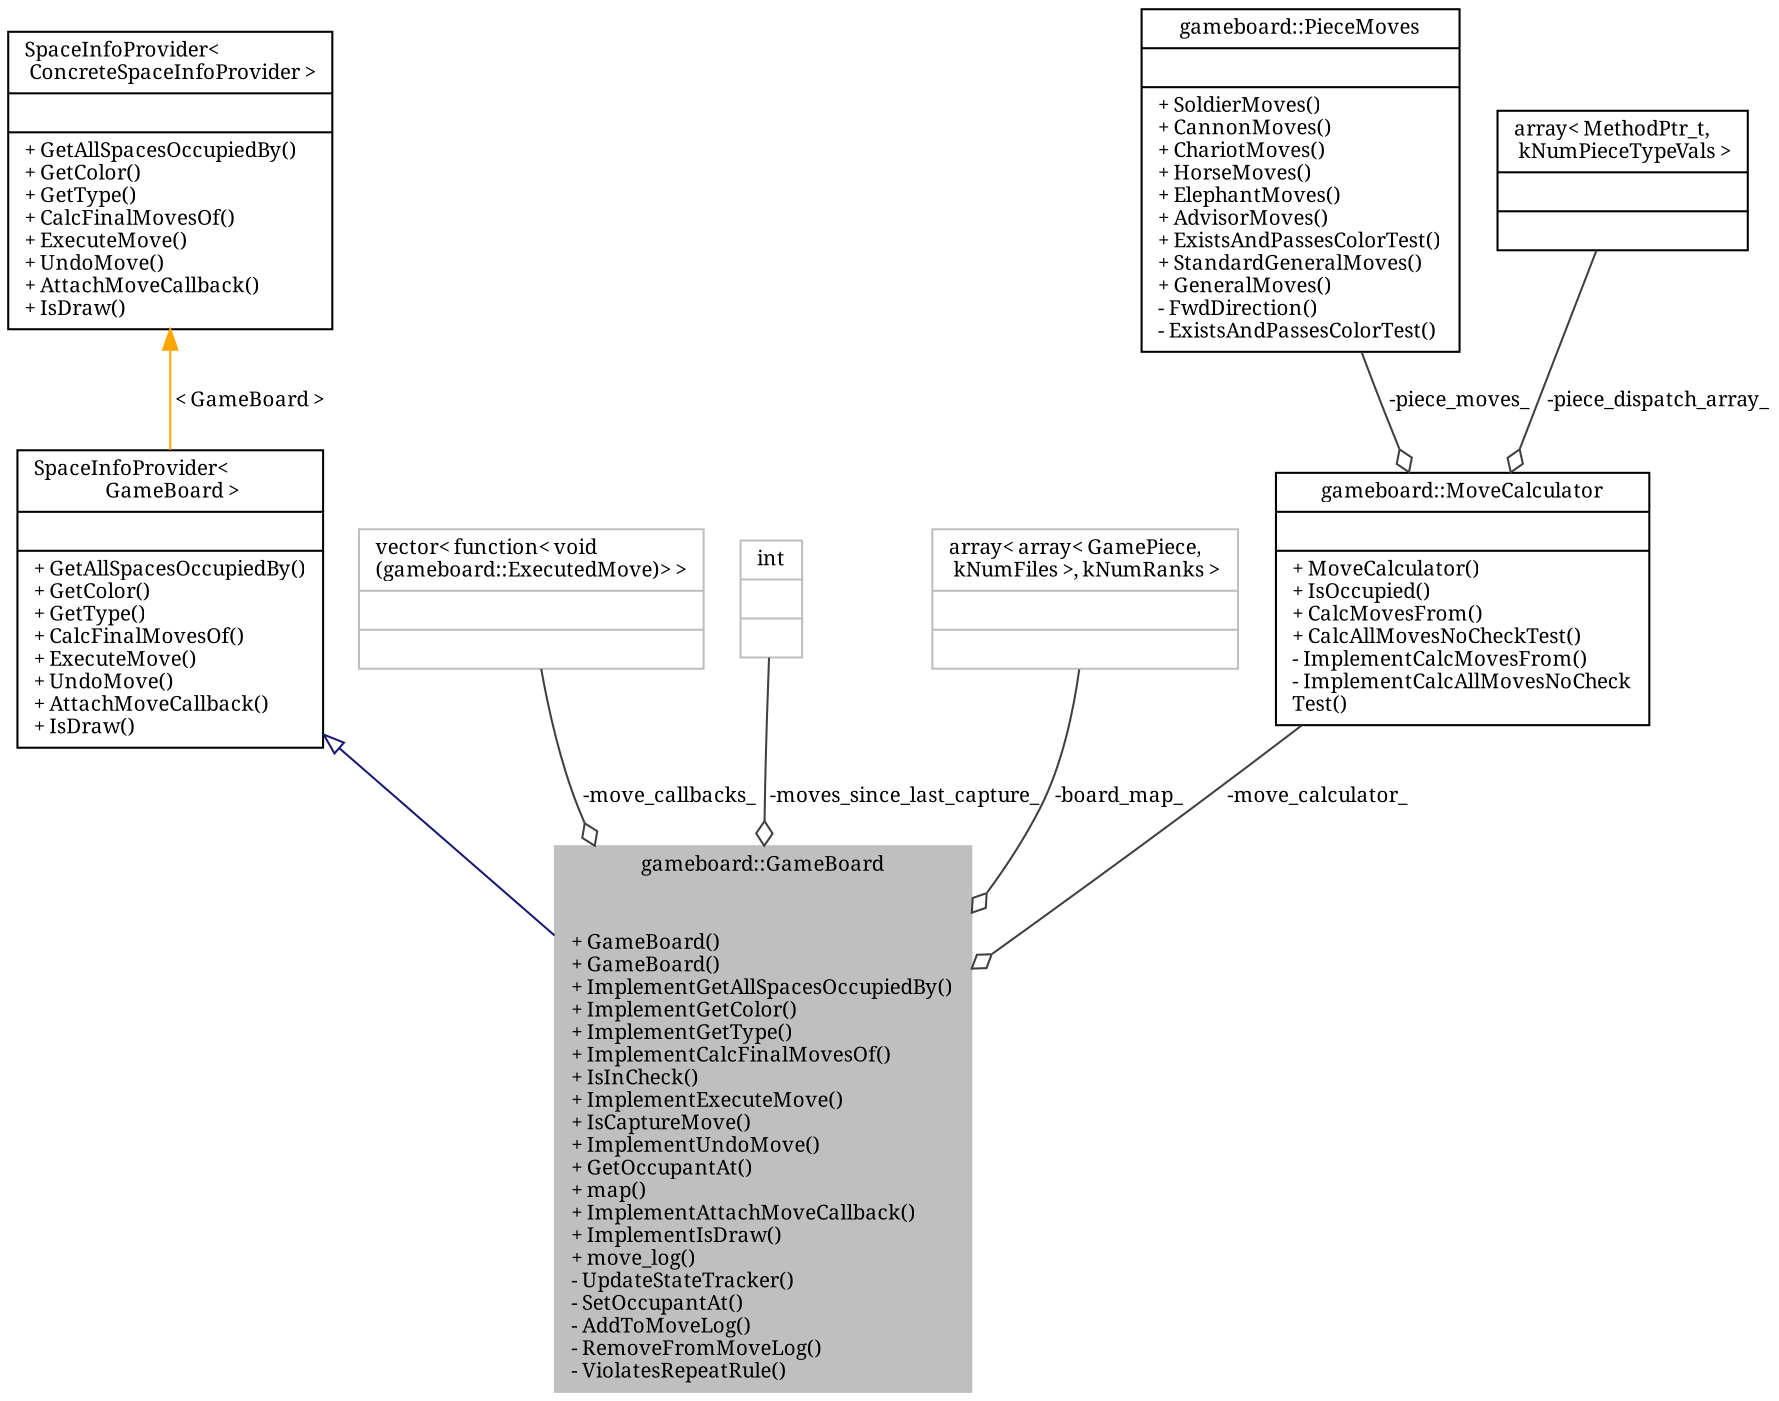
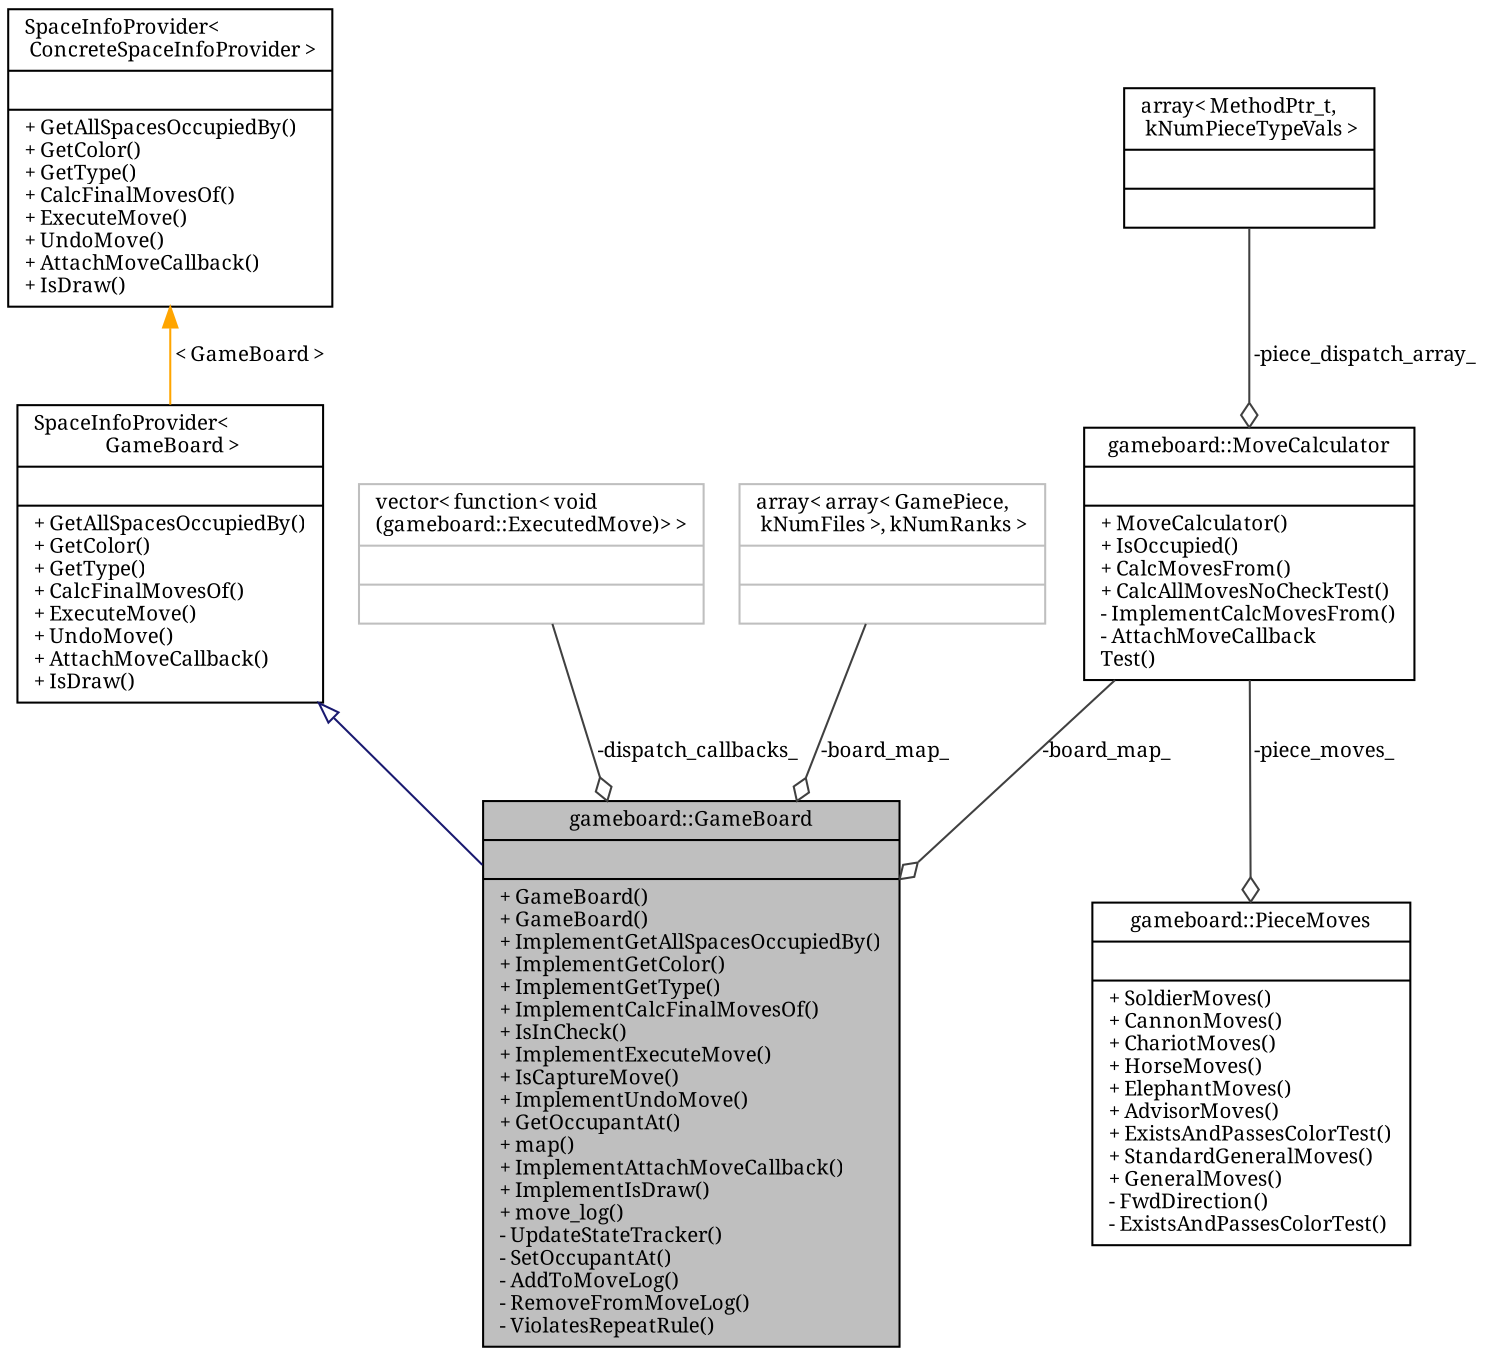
(1380, 401) -> (1250, 779)
(771, 599) -> none
(1463, 682) -> (1209, 637)
(668, 797) -> (695, 752)
(1316, 797) -> (1105, 752)
(763, 1119) -> (691, 1074)
